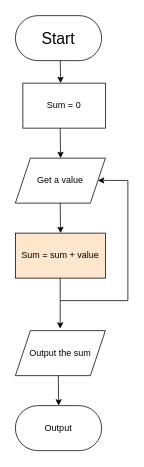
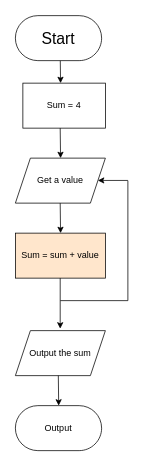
(64, 105) -> (64, 105)
